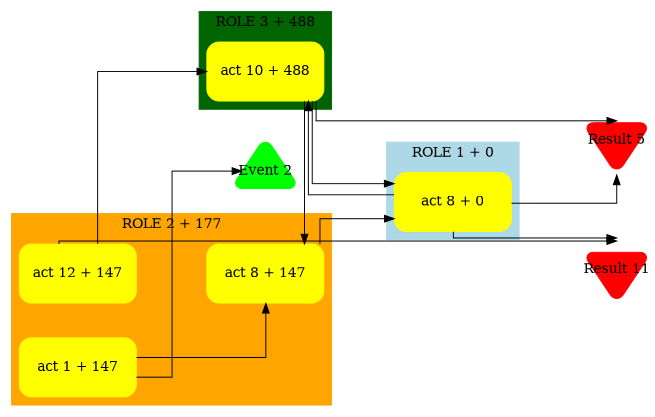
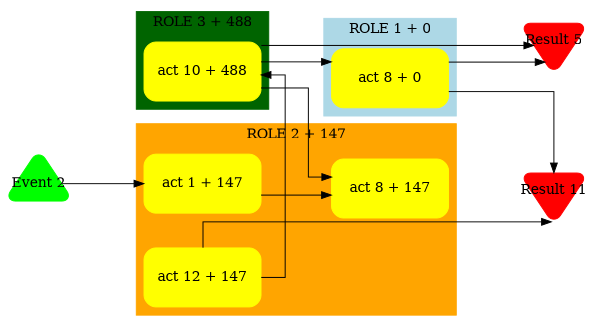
(313, 195) -> none
(340, 219) -> none
(172, 225) -> (296, 135)
(172, 262) -> (98, 184)
